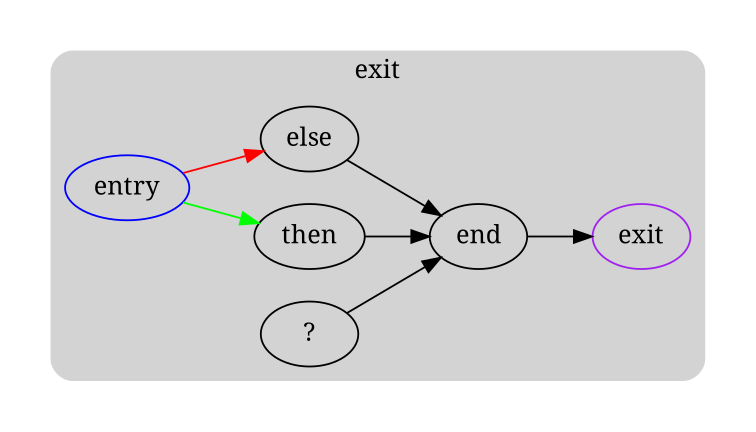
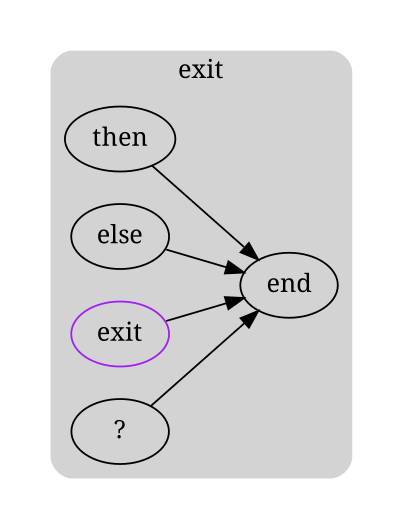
(127, 188) -> none
(550, 237) -> (196, 312)
